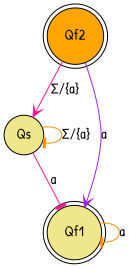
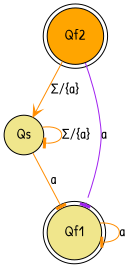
(50, 85) -> (50, 85)
(101, 130) -> (101, 130)
(46, 178) -> (46, 178)
